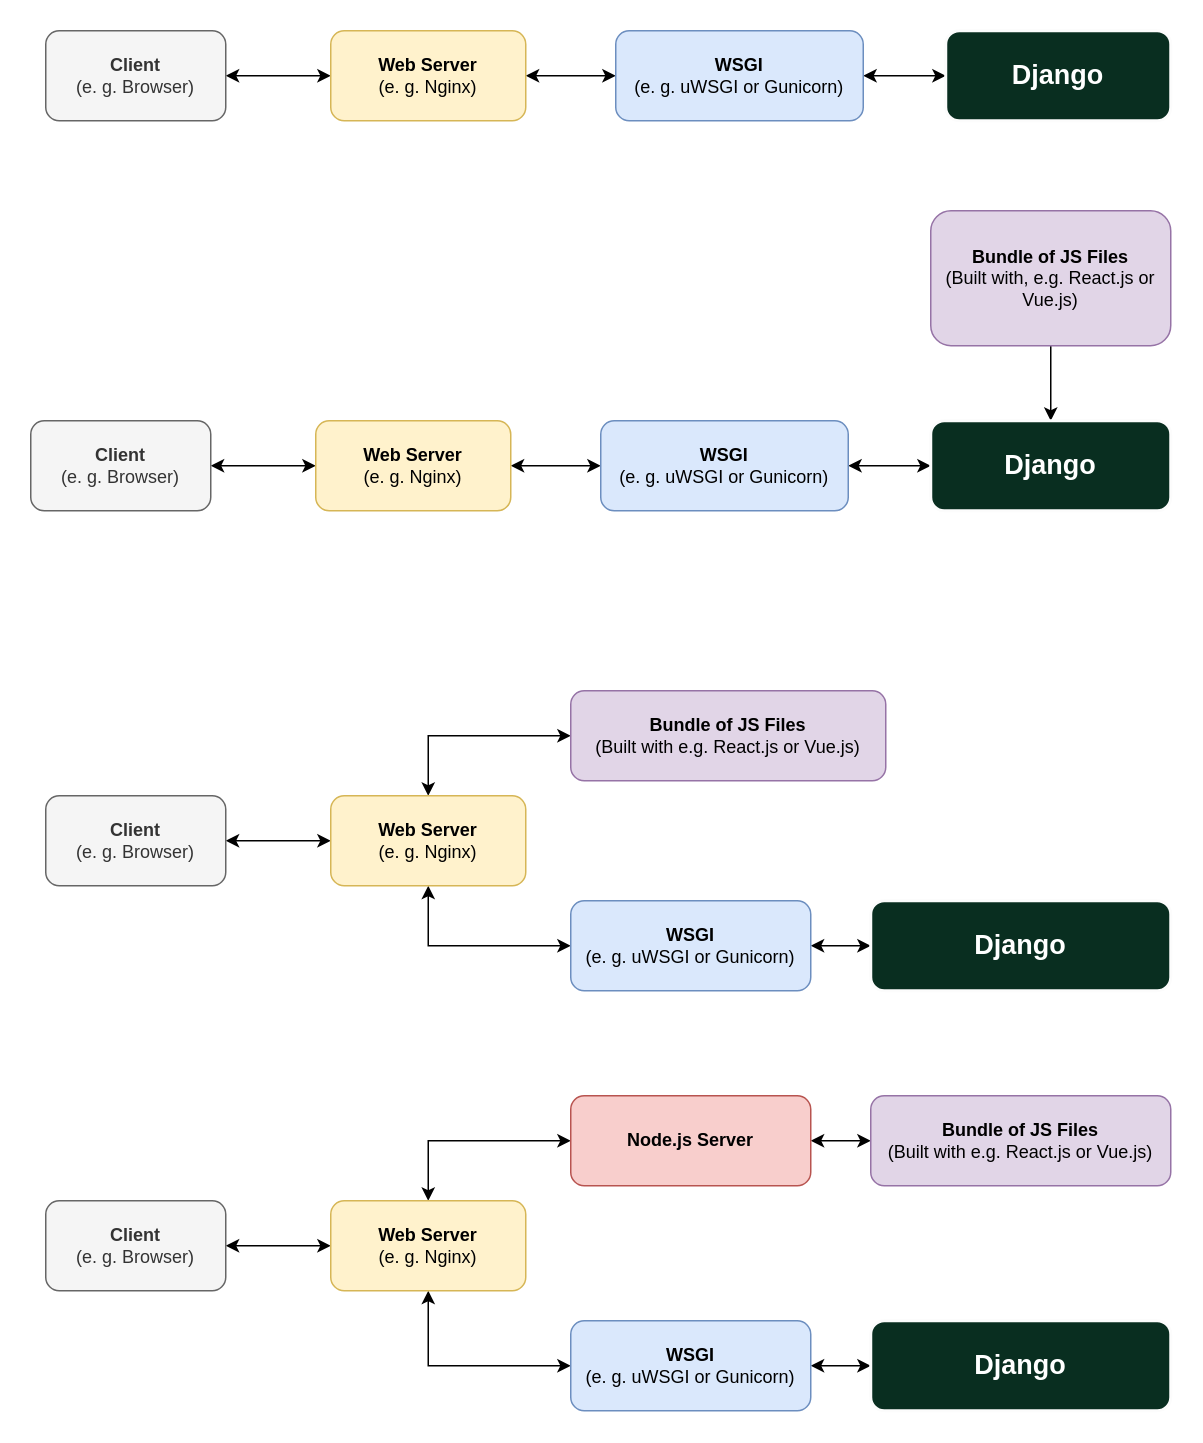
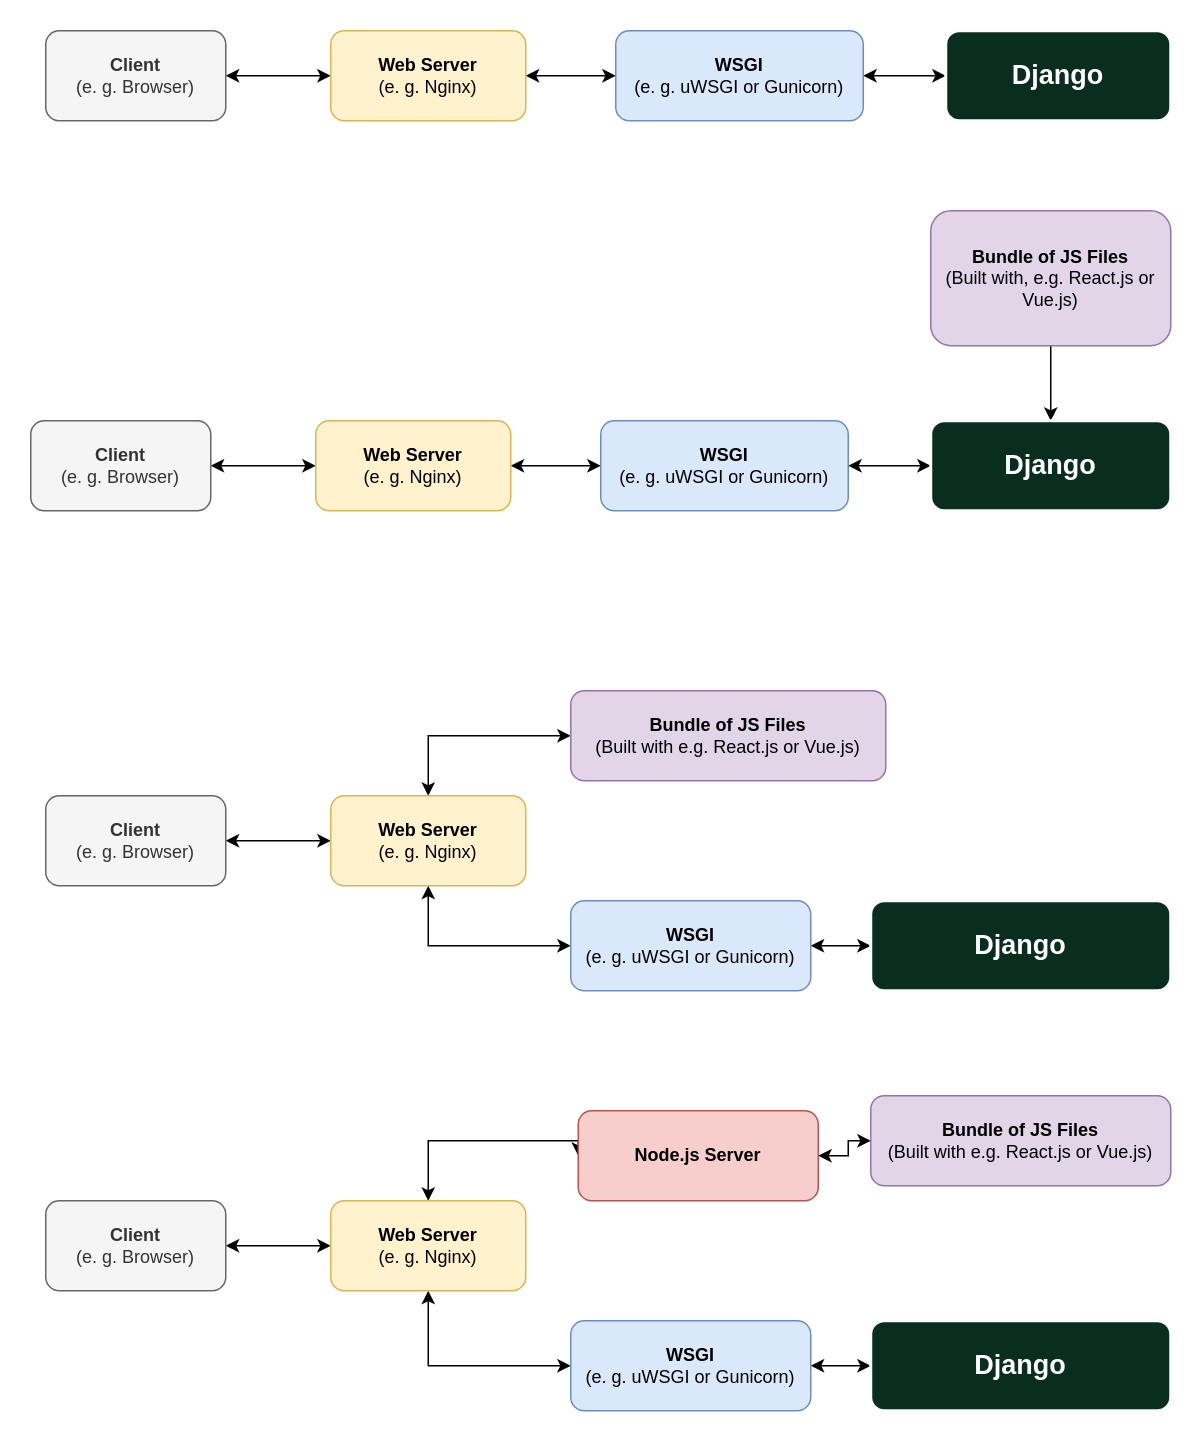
(691, 1141) -> (698, 1156)
